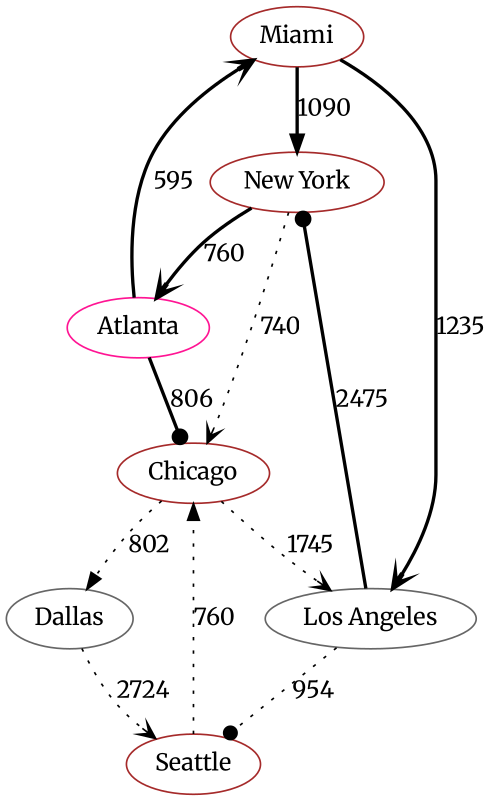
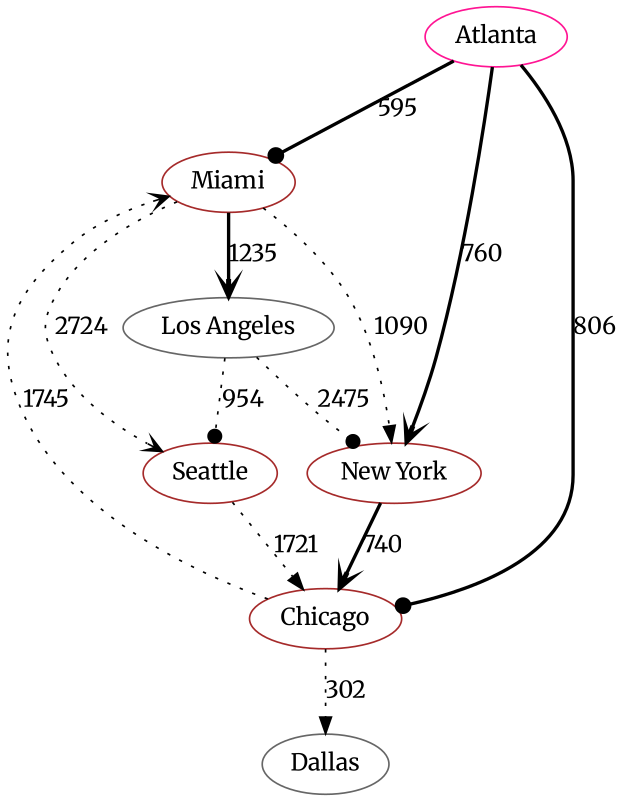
(297, 101) -> (351, 302)
(148, 165) -> (368, 107)
(204, 242) -> (461, 249)
(254, 321) -> (364, 538)
(335, 407) -> (301, 399)
(268, 543) -> (30, 426)
(149, 546) -> (347, 691)
(214, 619) -> (296, 546)
(107, 692) -> (48, 313)
